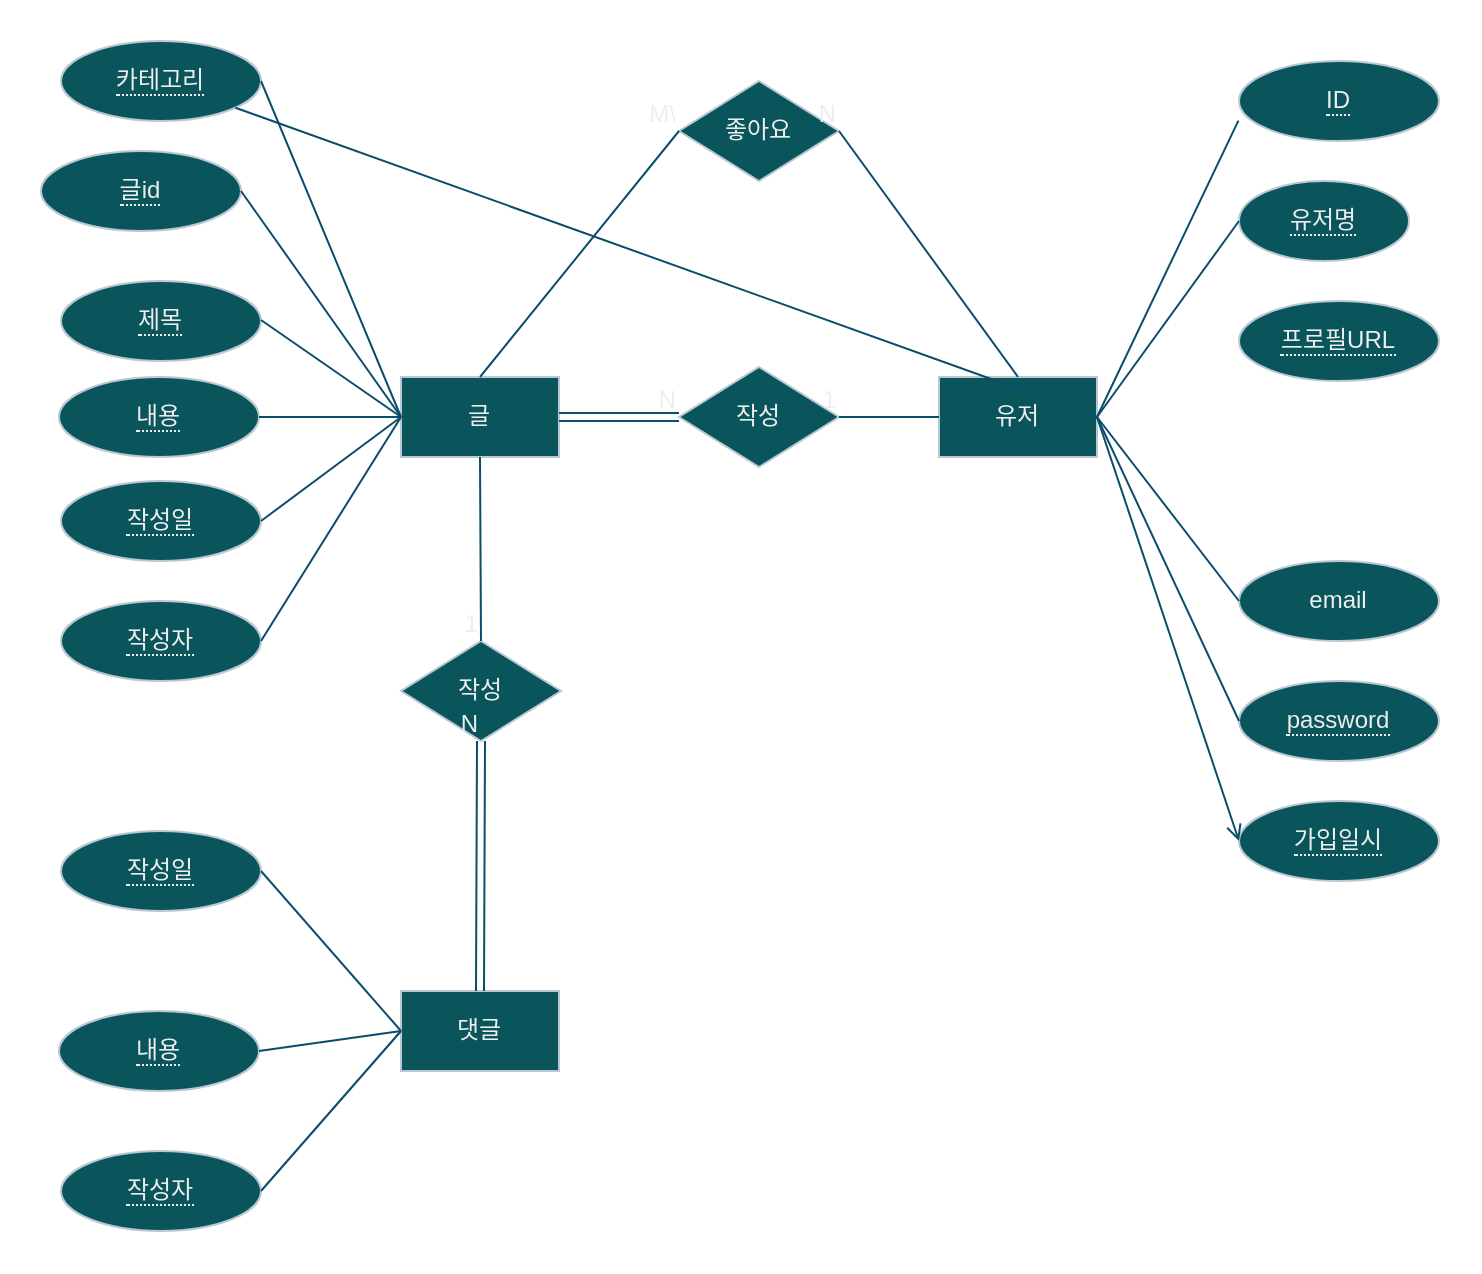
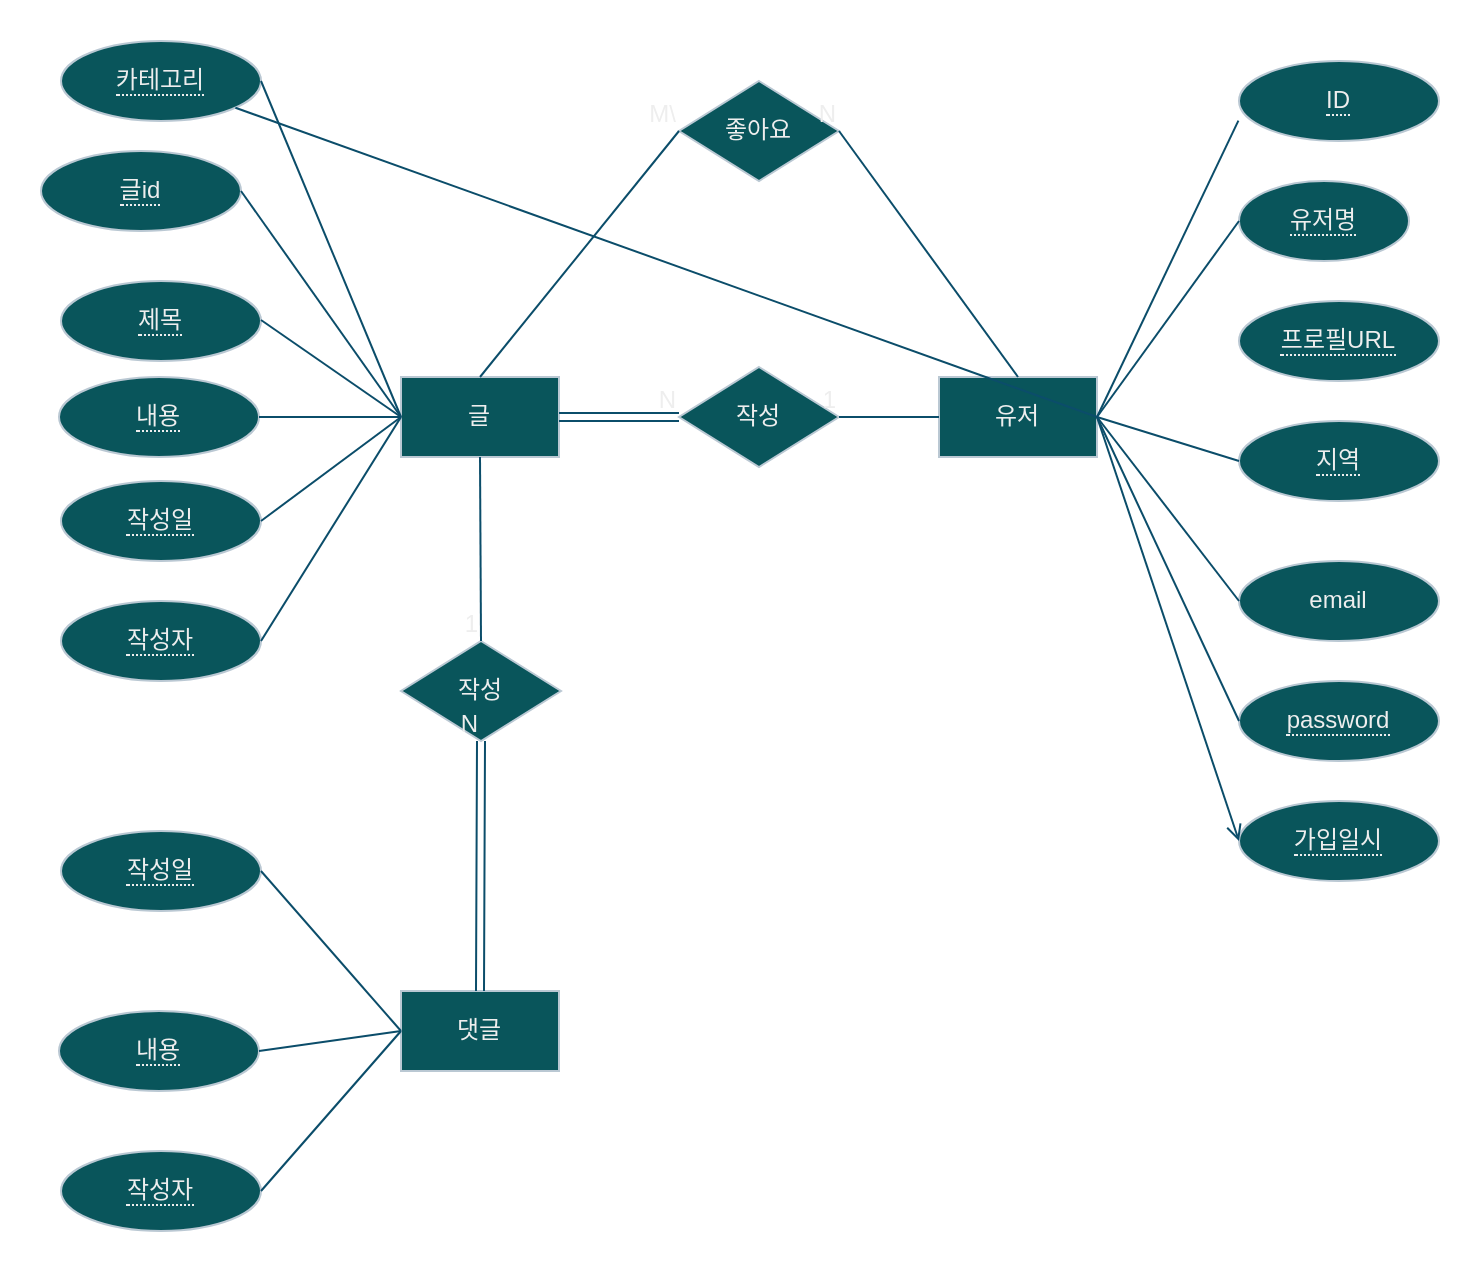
none -> (1170, 440)
none -> (1339, 461)
